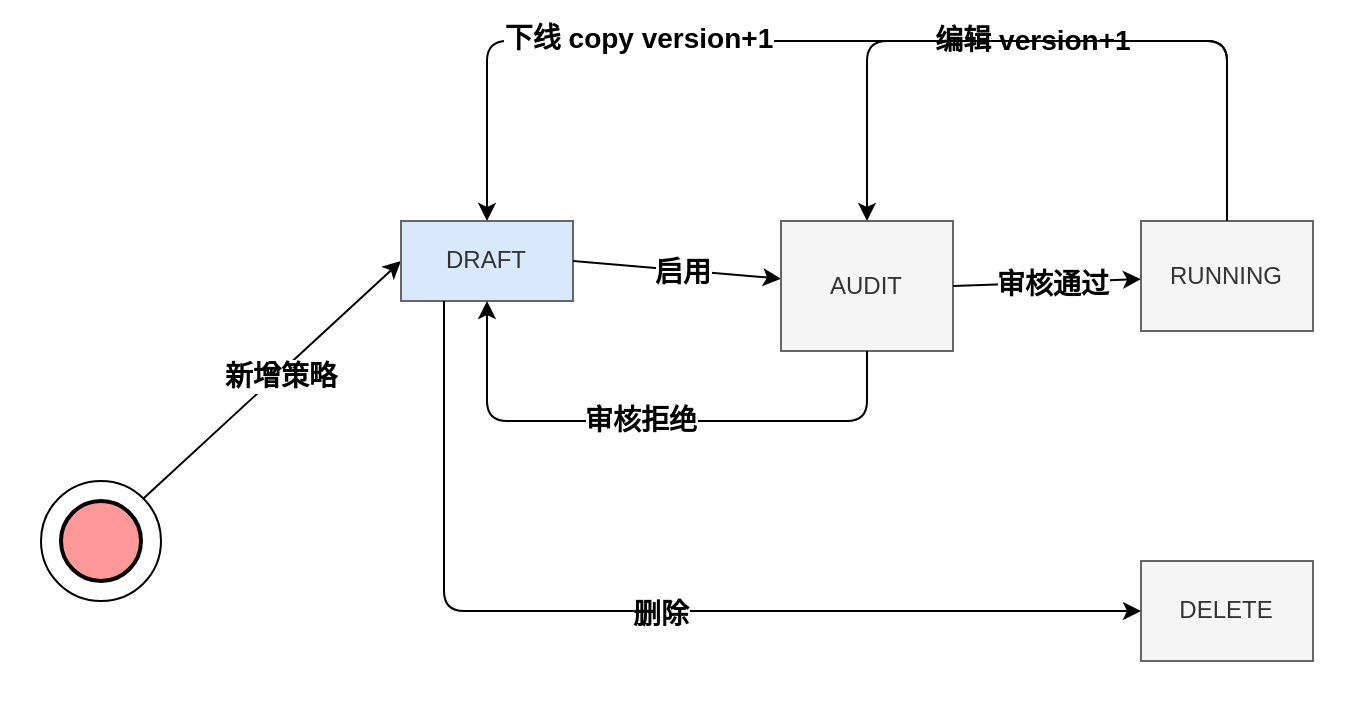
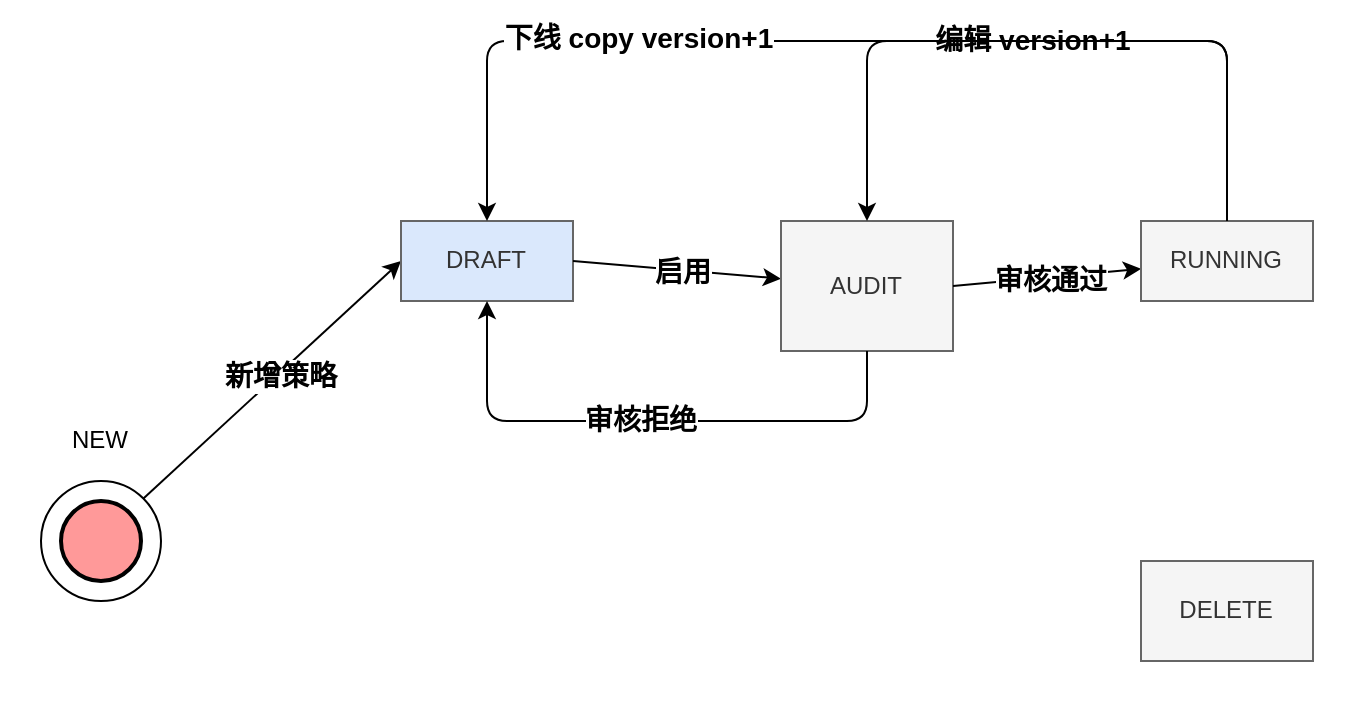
(1227, 276) -> (1227, 261)
none -> (101, 441)
(638, 611) -> none
